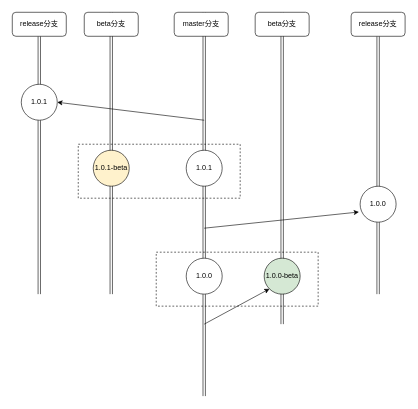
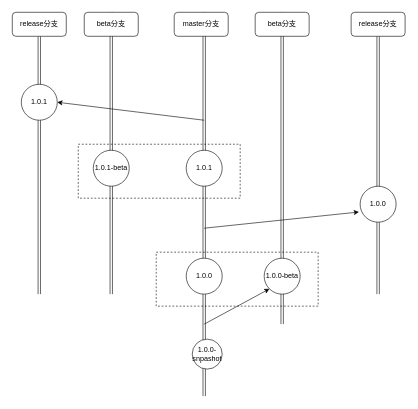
(111, 168) -> (111, 168)
(282, 276) -> (282, 276)
none -> (207, 354)
